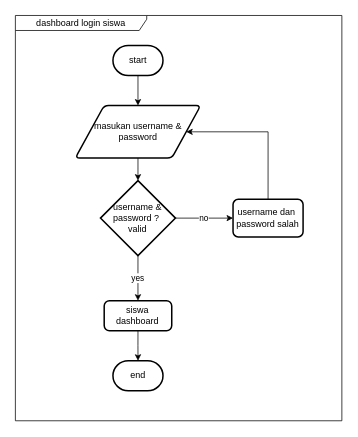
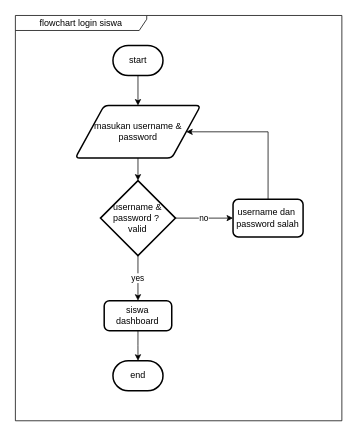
(81, 23) -> (81, 23)
